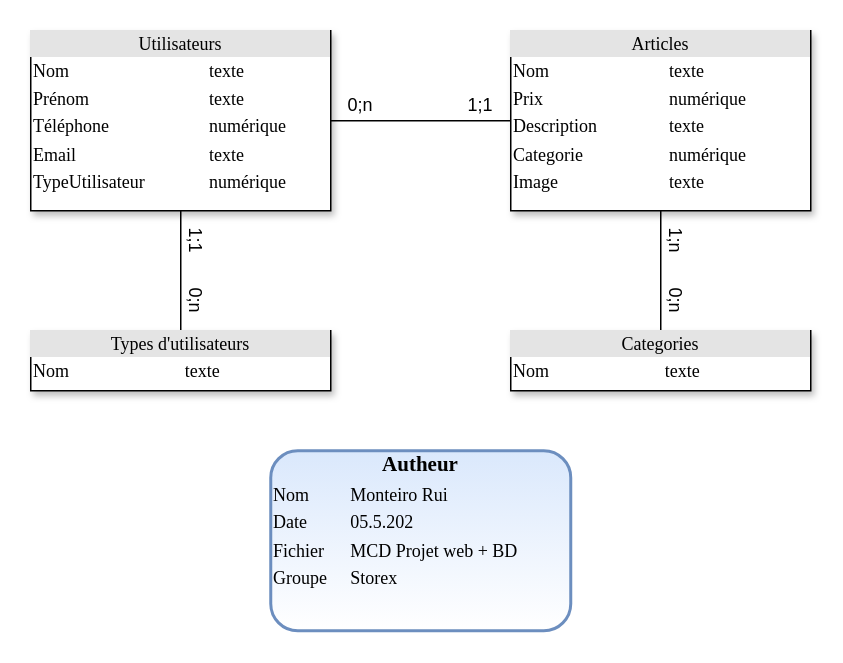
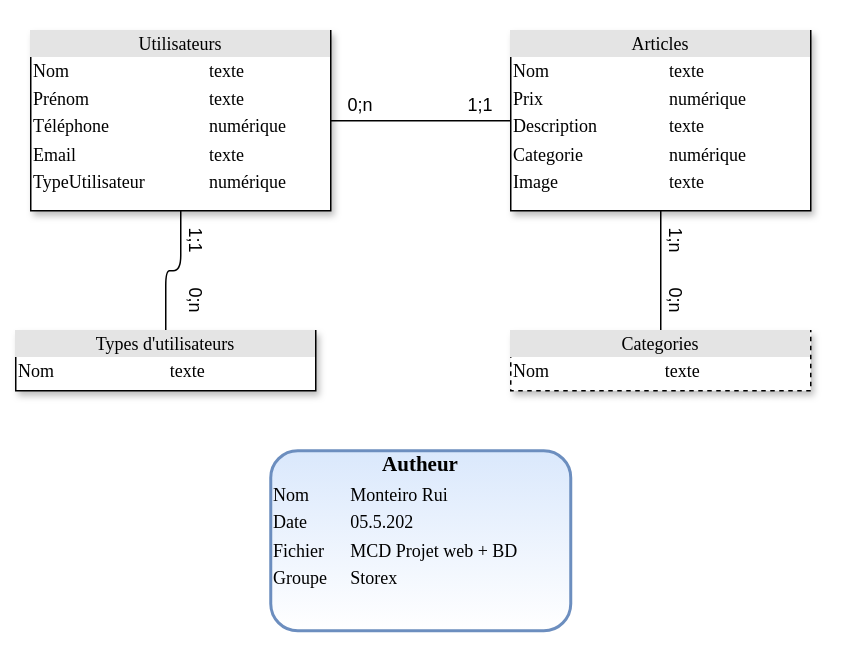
(181, 361) -> (166, 361)
(661, 361) -> (661, 361)
